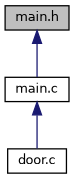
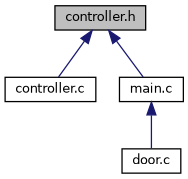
(37, 18) -> (100, 18)
none -> (50, 89)
